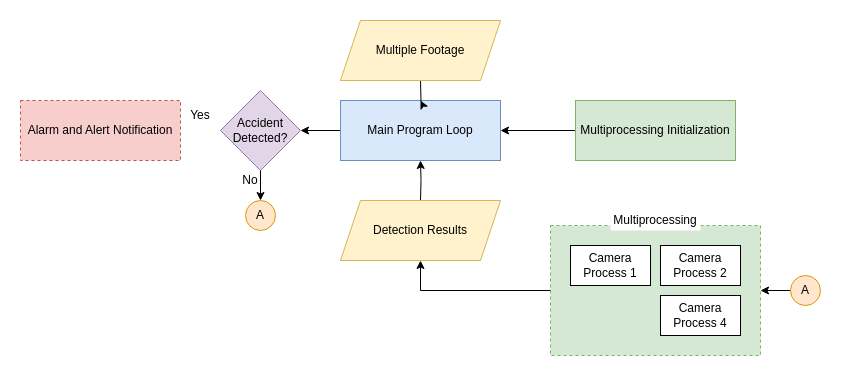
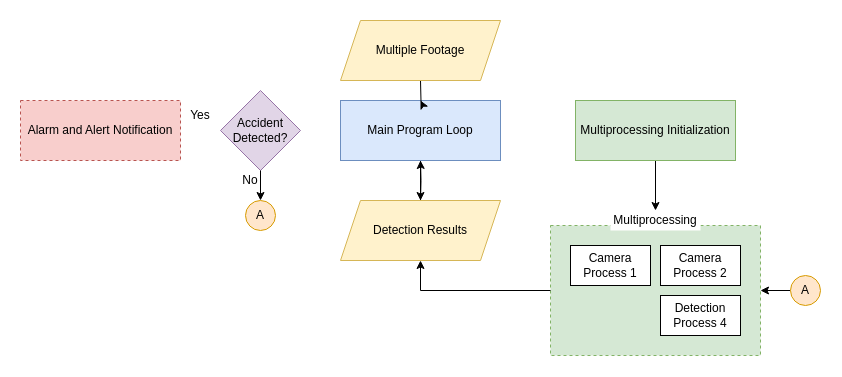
(324, 131) -> (421, 162)
(541, 131) -> (656, 182)
(701, 316) -> (701, 316)
